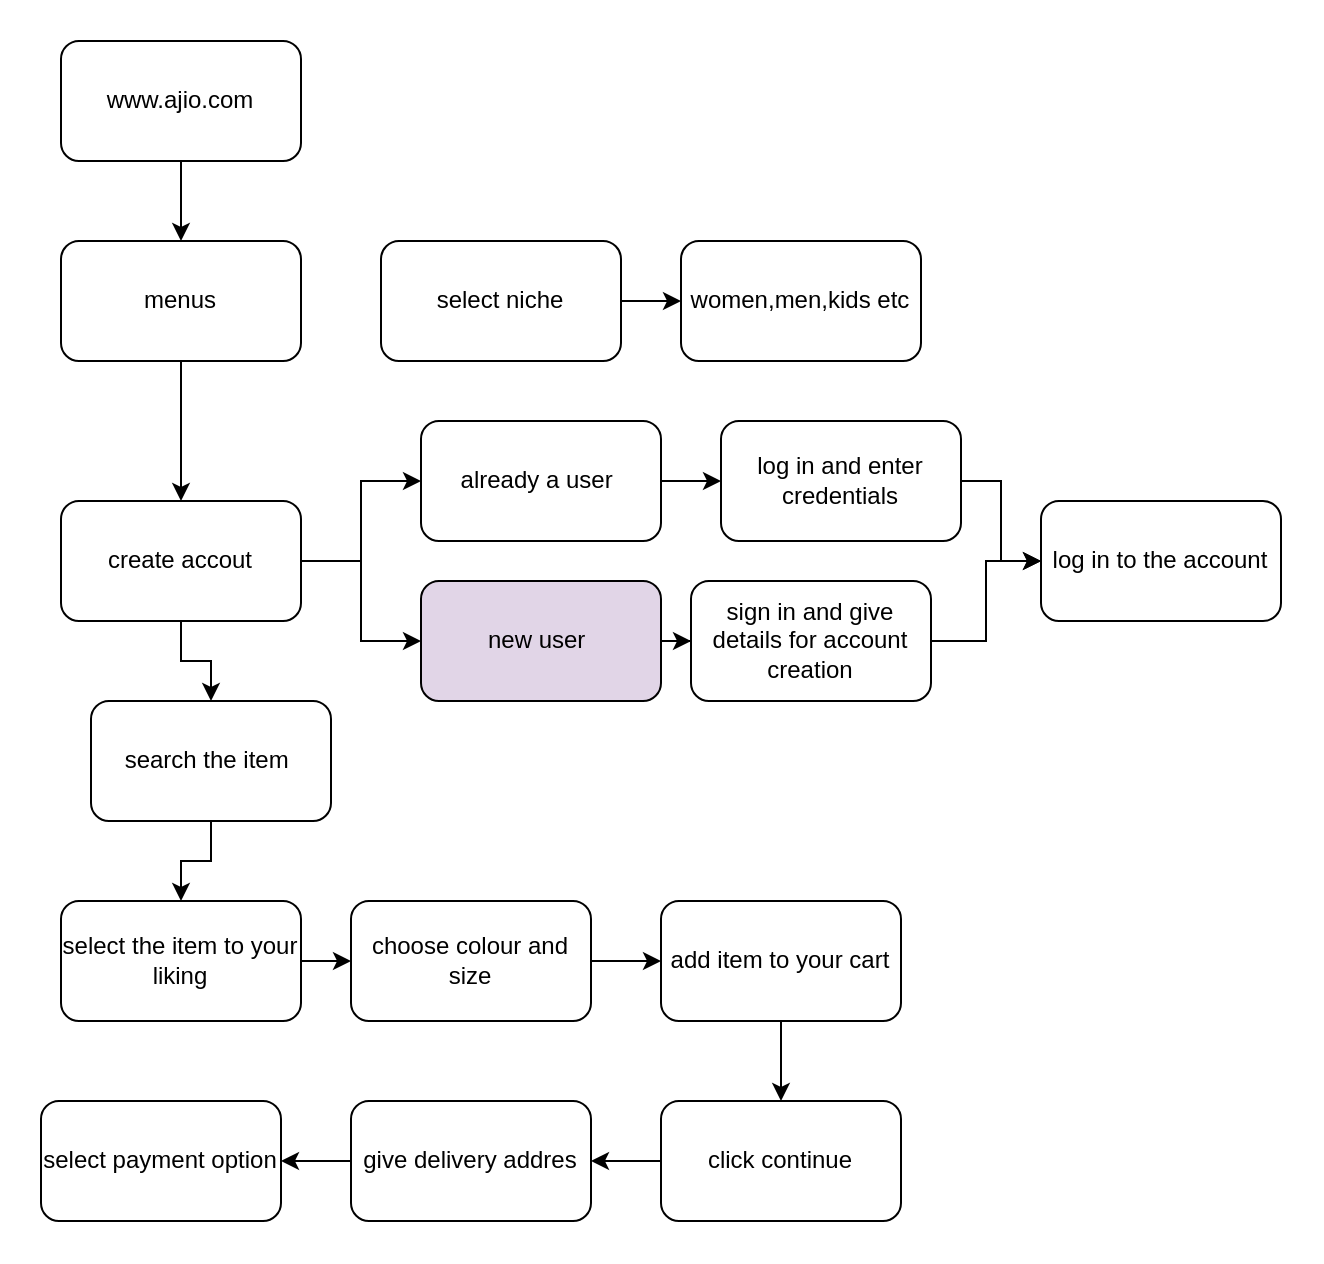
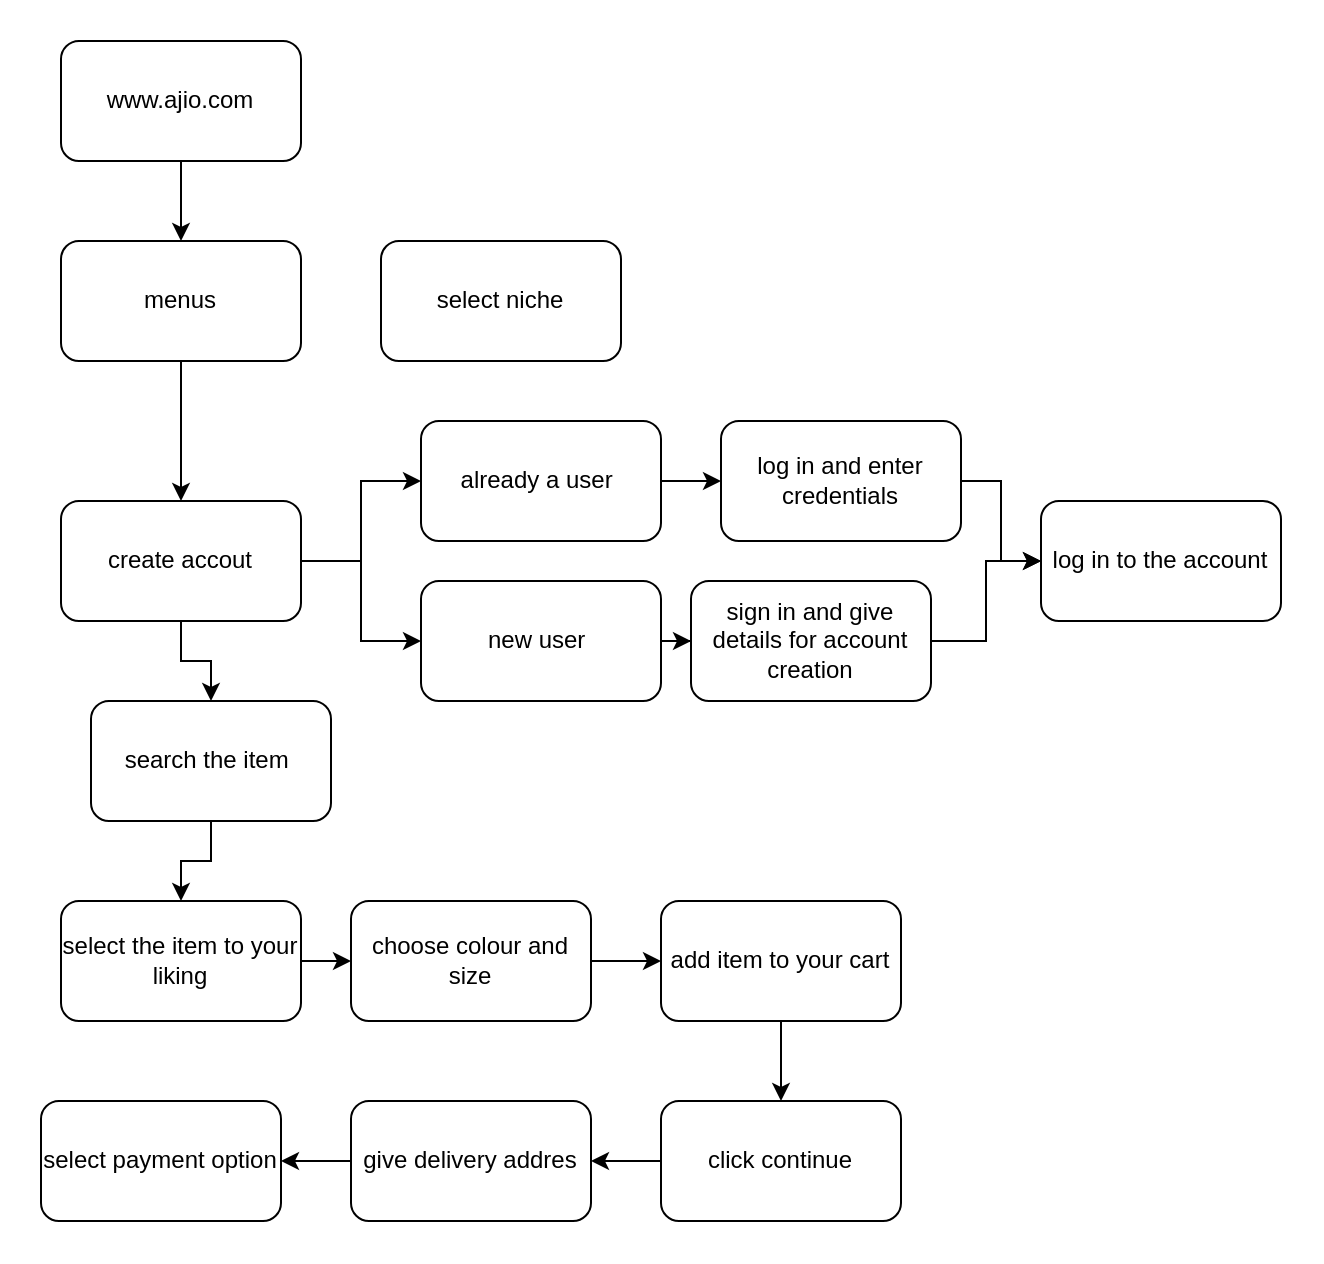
(658, 301) -> none
(801, 301) -> none
(541, 641) -> (541, 641)
